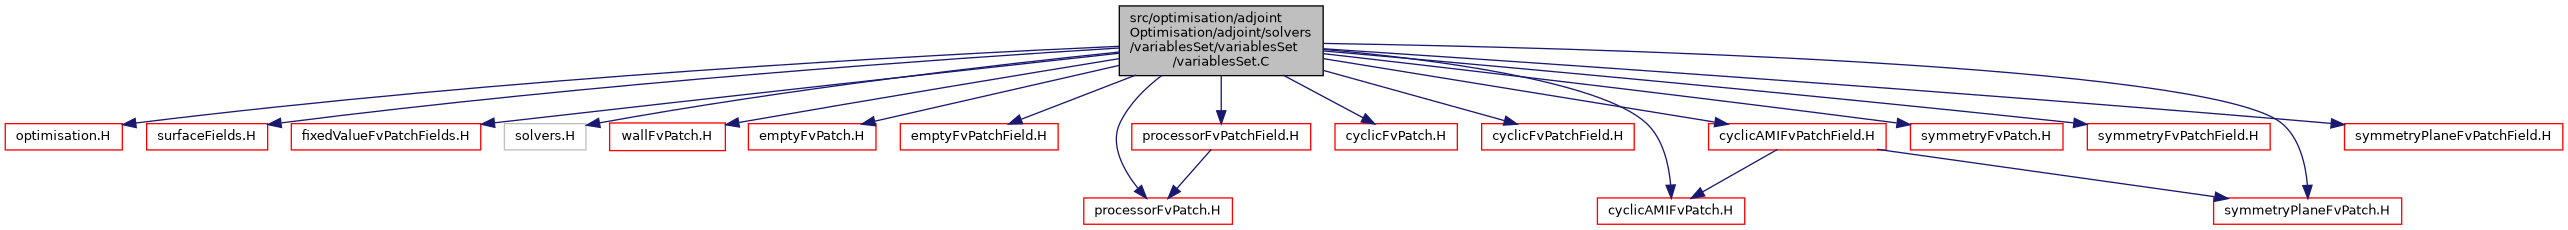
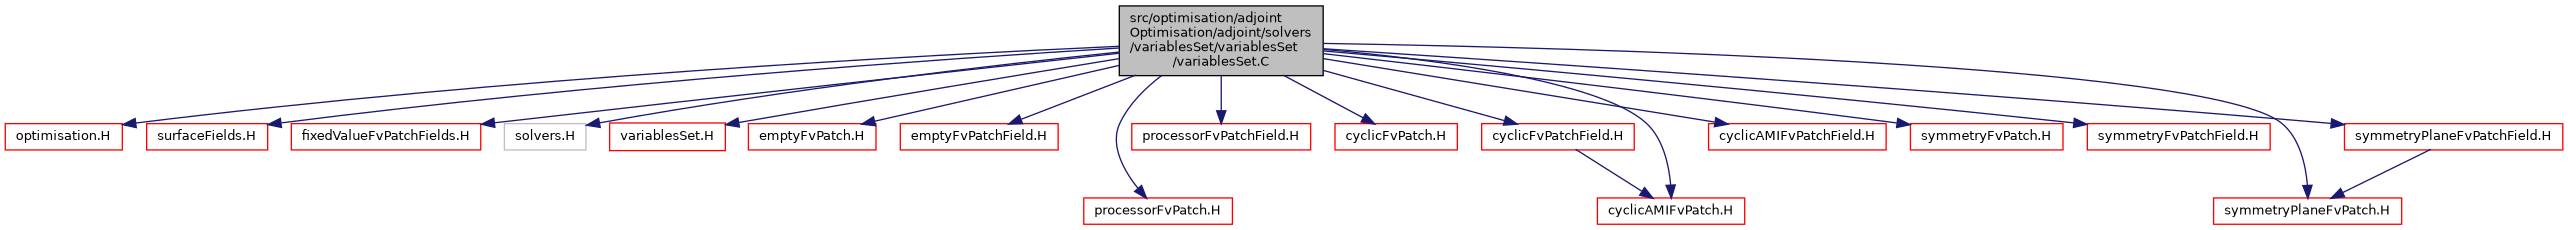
(668, 137) -> (668, 137)
(1194, 169) -> none
(1740, 171) -> (1609, 170)
(2046, 173) -> (2387, 171)
